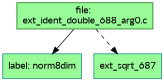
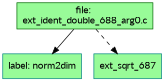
(42, 66) -> (42, 66)
